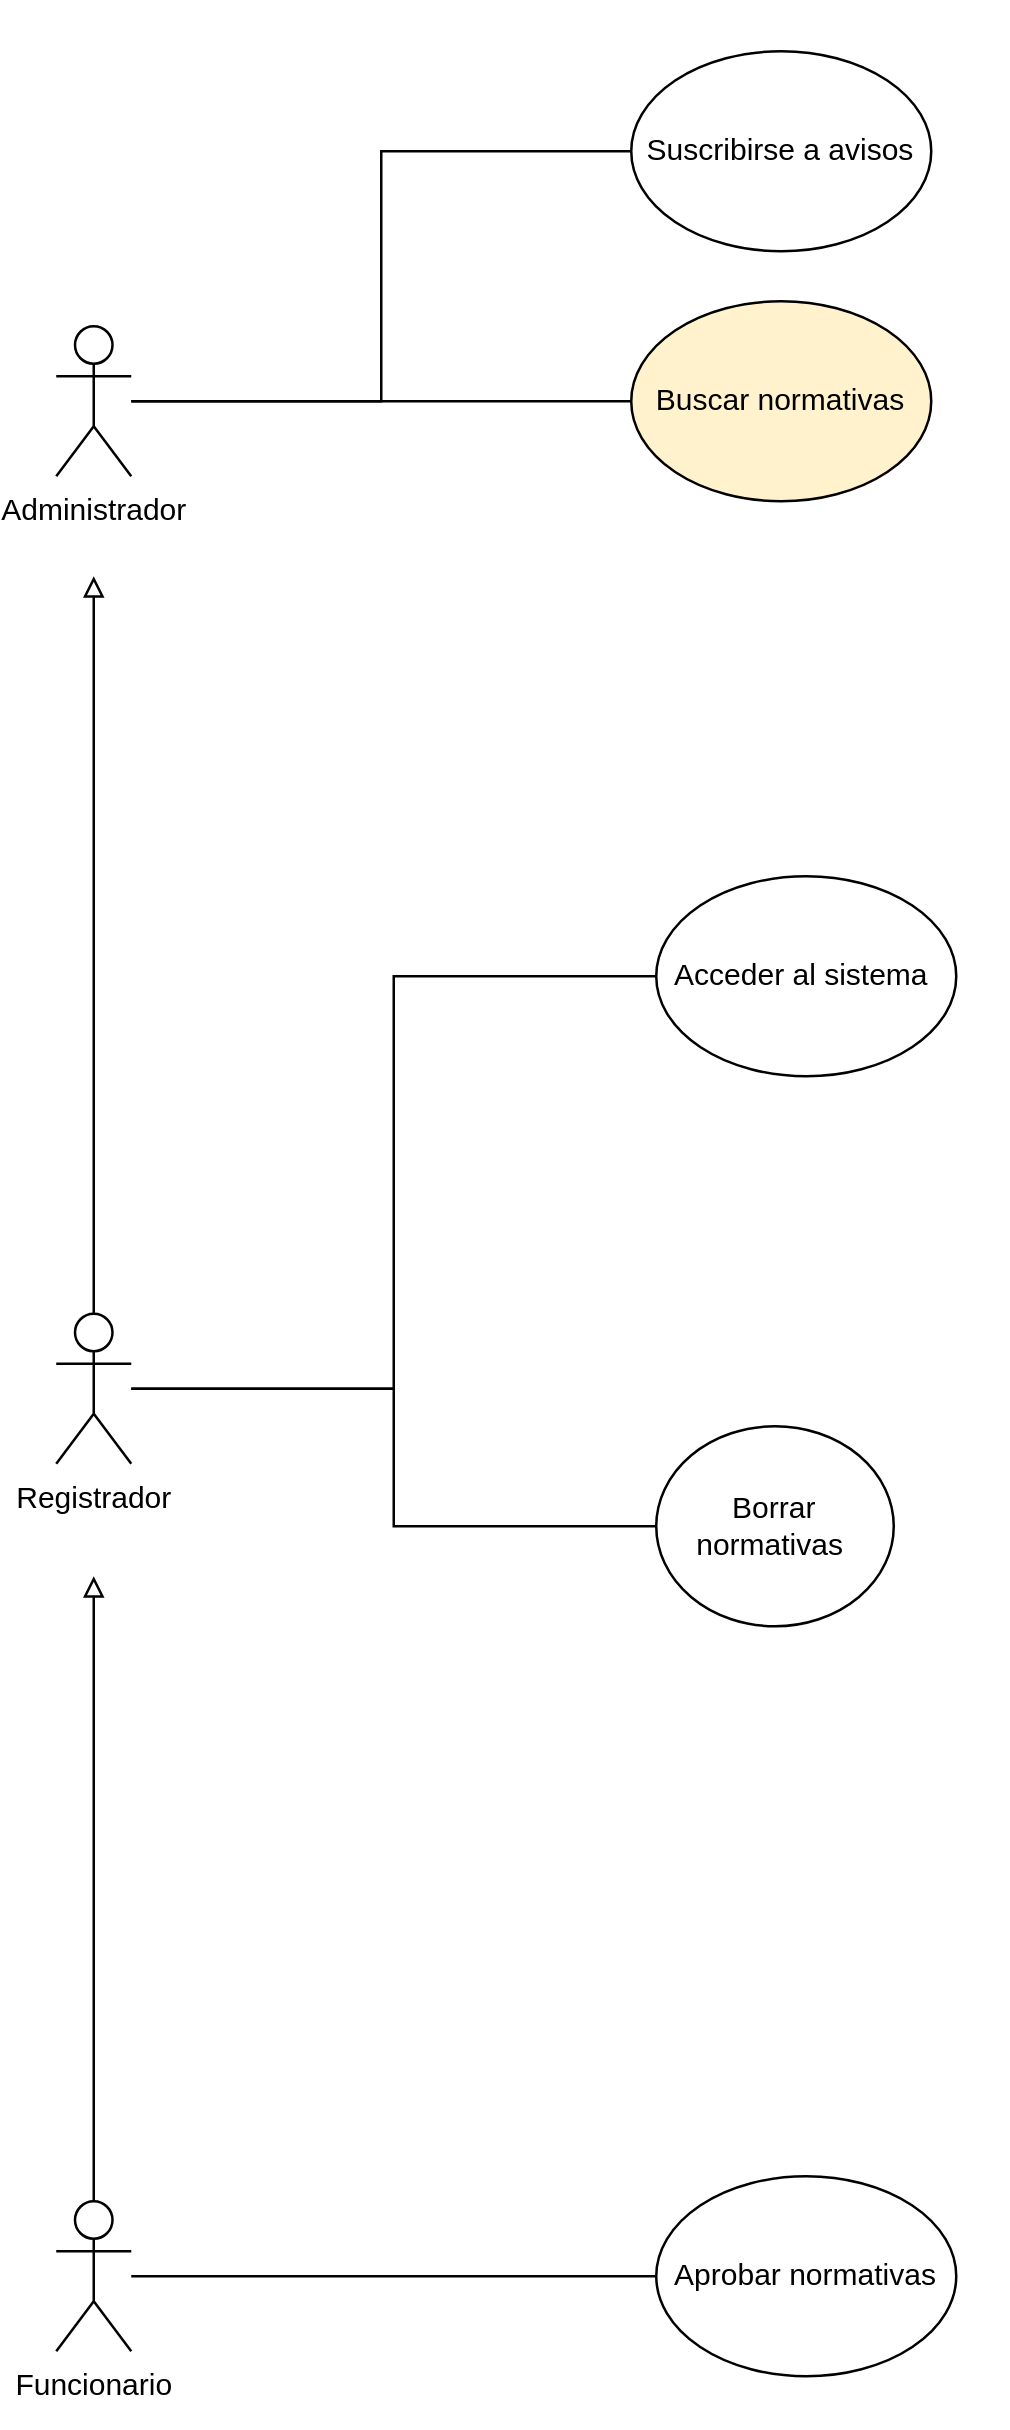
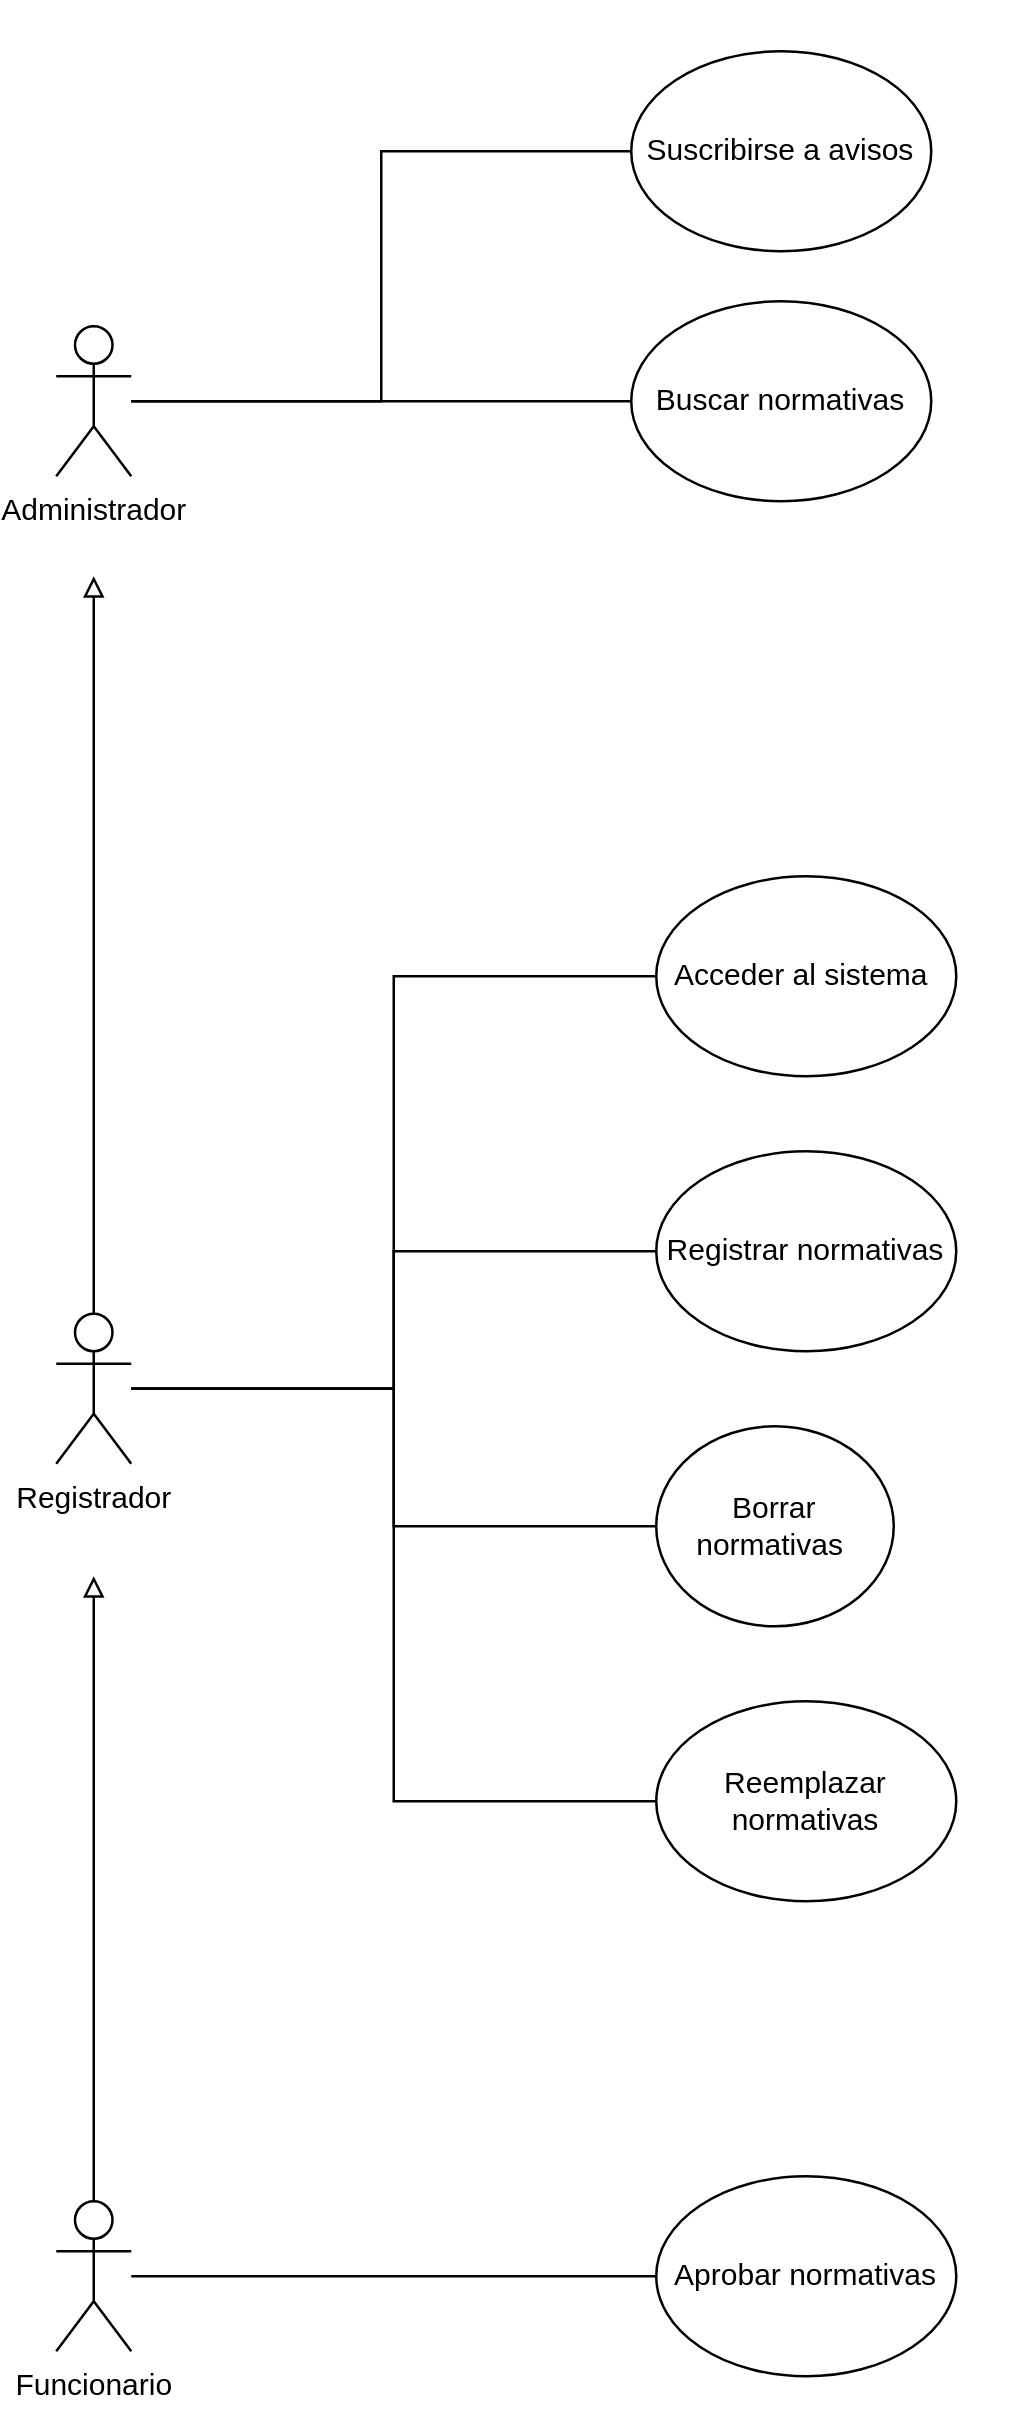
(781, 401) -> (781, 401)
none -> (526, 1251)
none -> (806, 1251)
none -> (394, 1797)
none -> (806, 1801)
